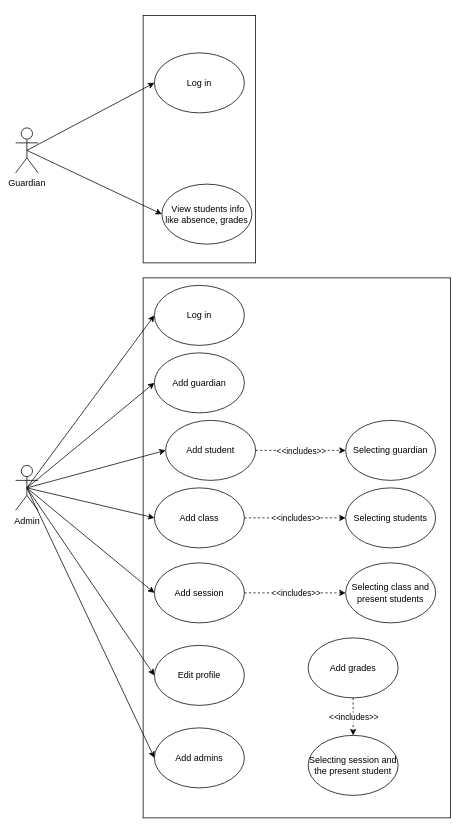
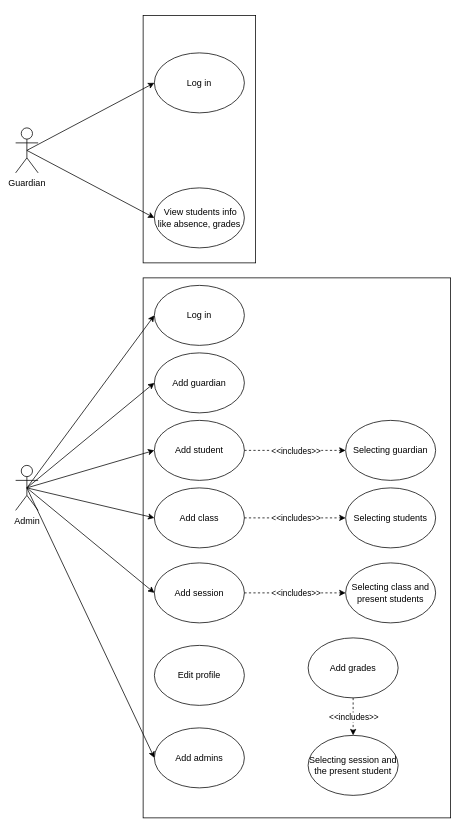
(207, 214) -> (199, 218)
(210, 450) -> (199, 450)
(91, 583) -> none
